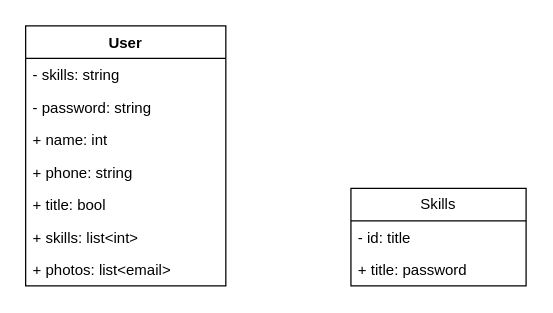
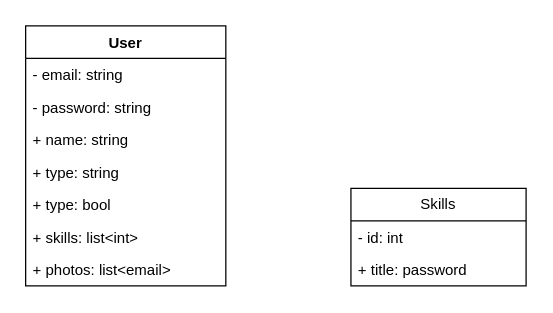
(87, 76) -> (84, 76)
(72, 141) -> (84, 141)
(88, 173) -> (84, 173)
(76, 206) -> (76, 206)
(393, 238) -> (386, 238)
